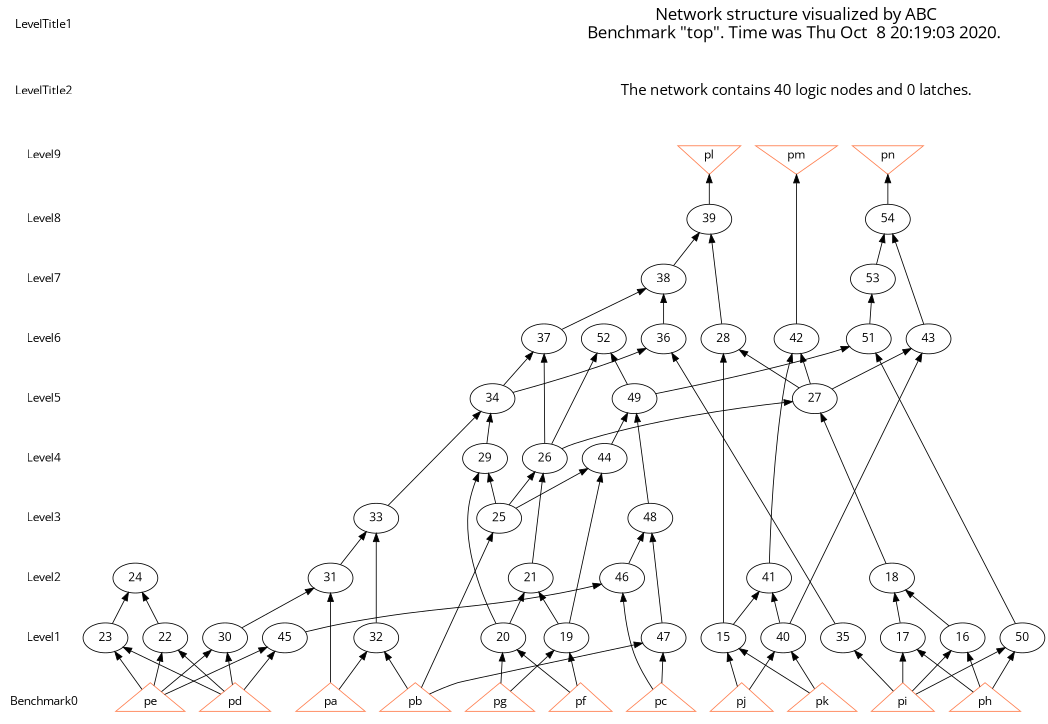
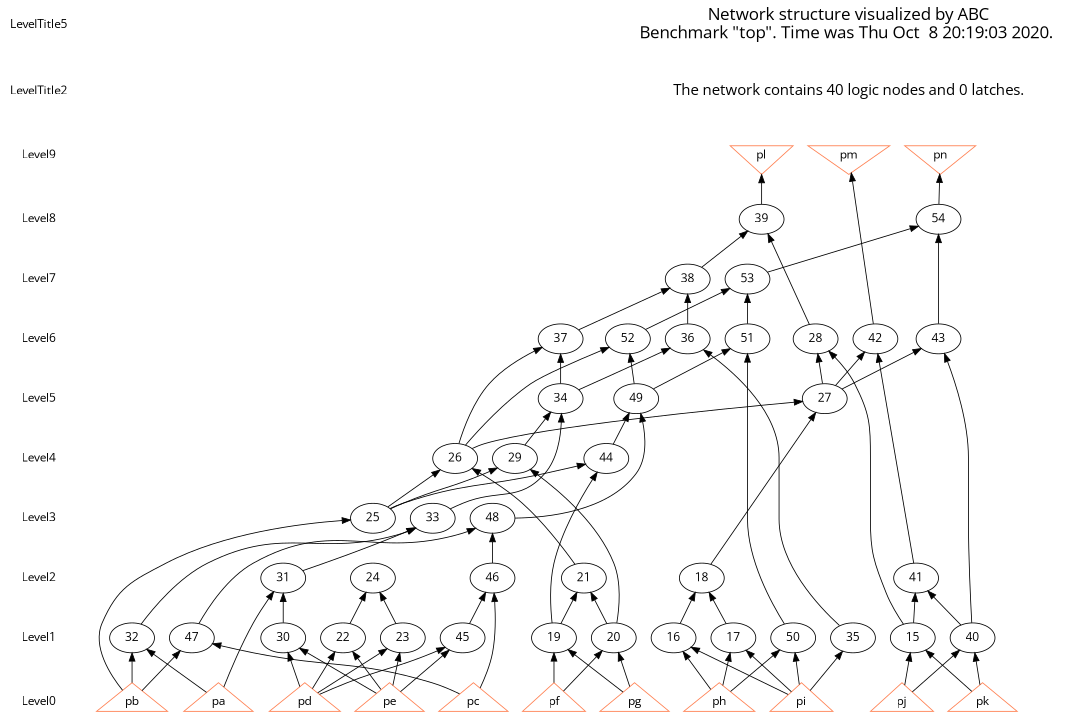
(44, 25) -> (39, 25)
none -> (682, 312)
(44, 702) -> (39, 702)
